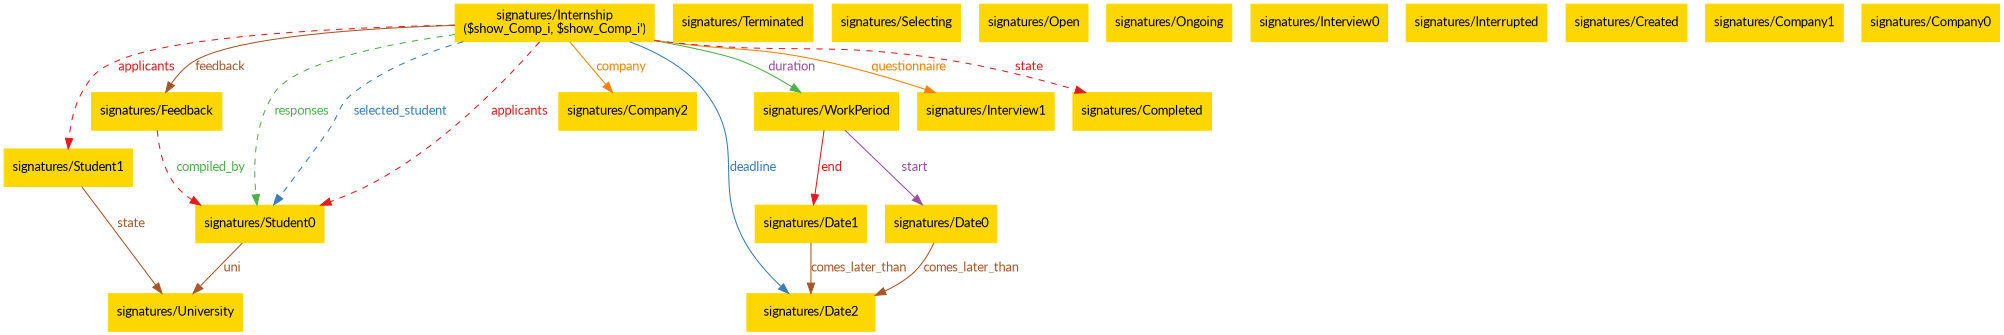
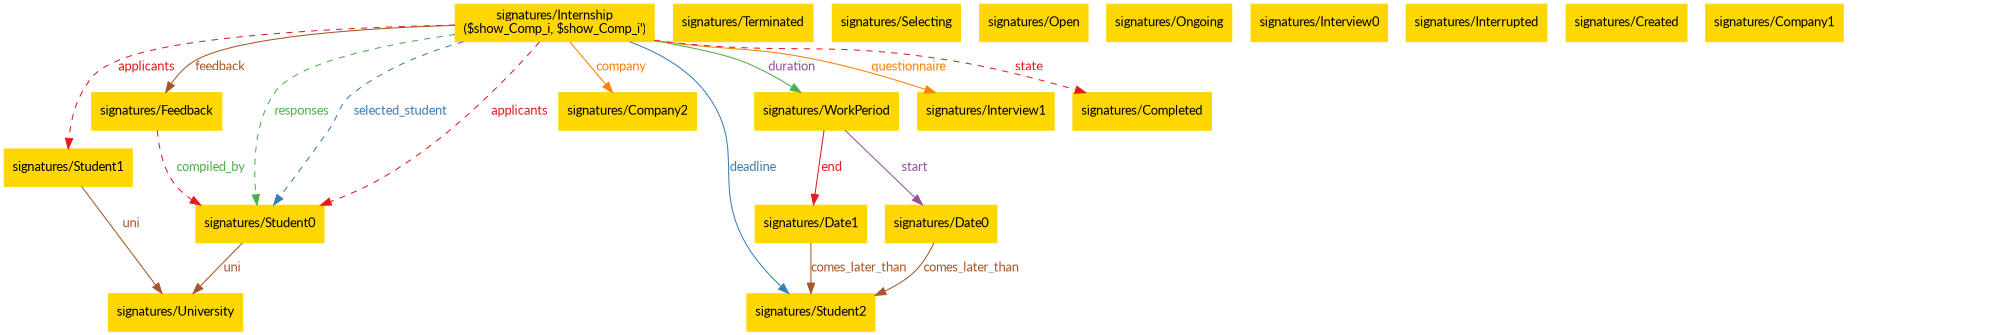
(1931, 23) -> none
(131, 224) -> (131, 224)
(811, 312) -> (811, 312)
